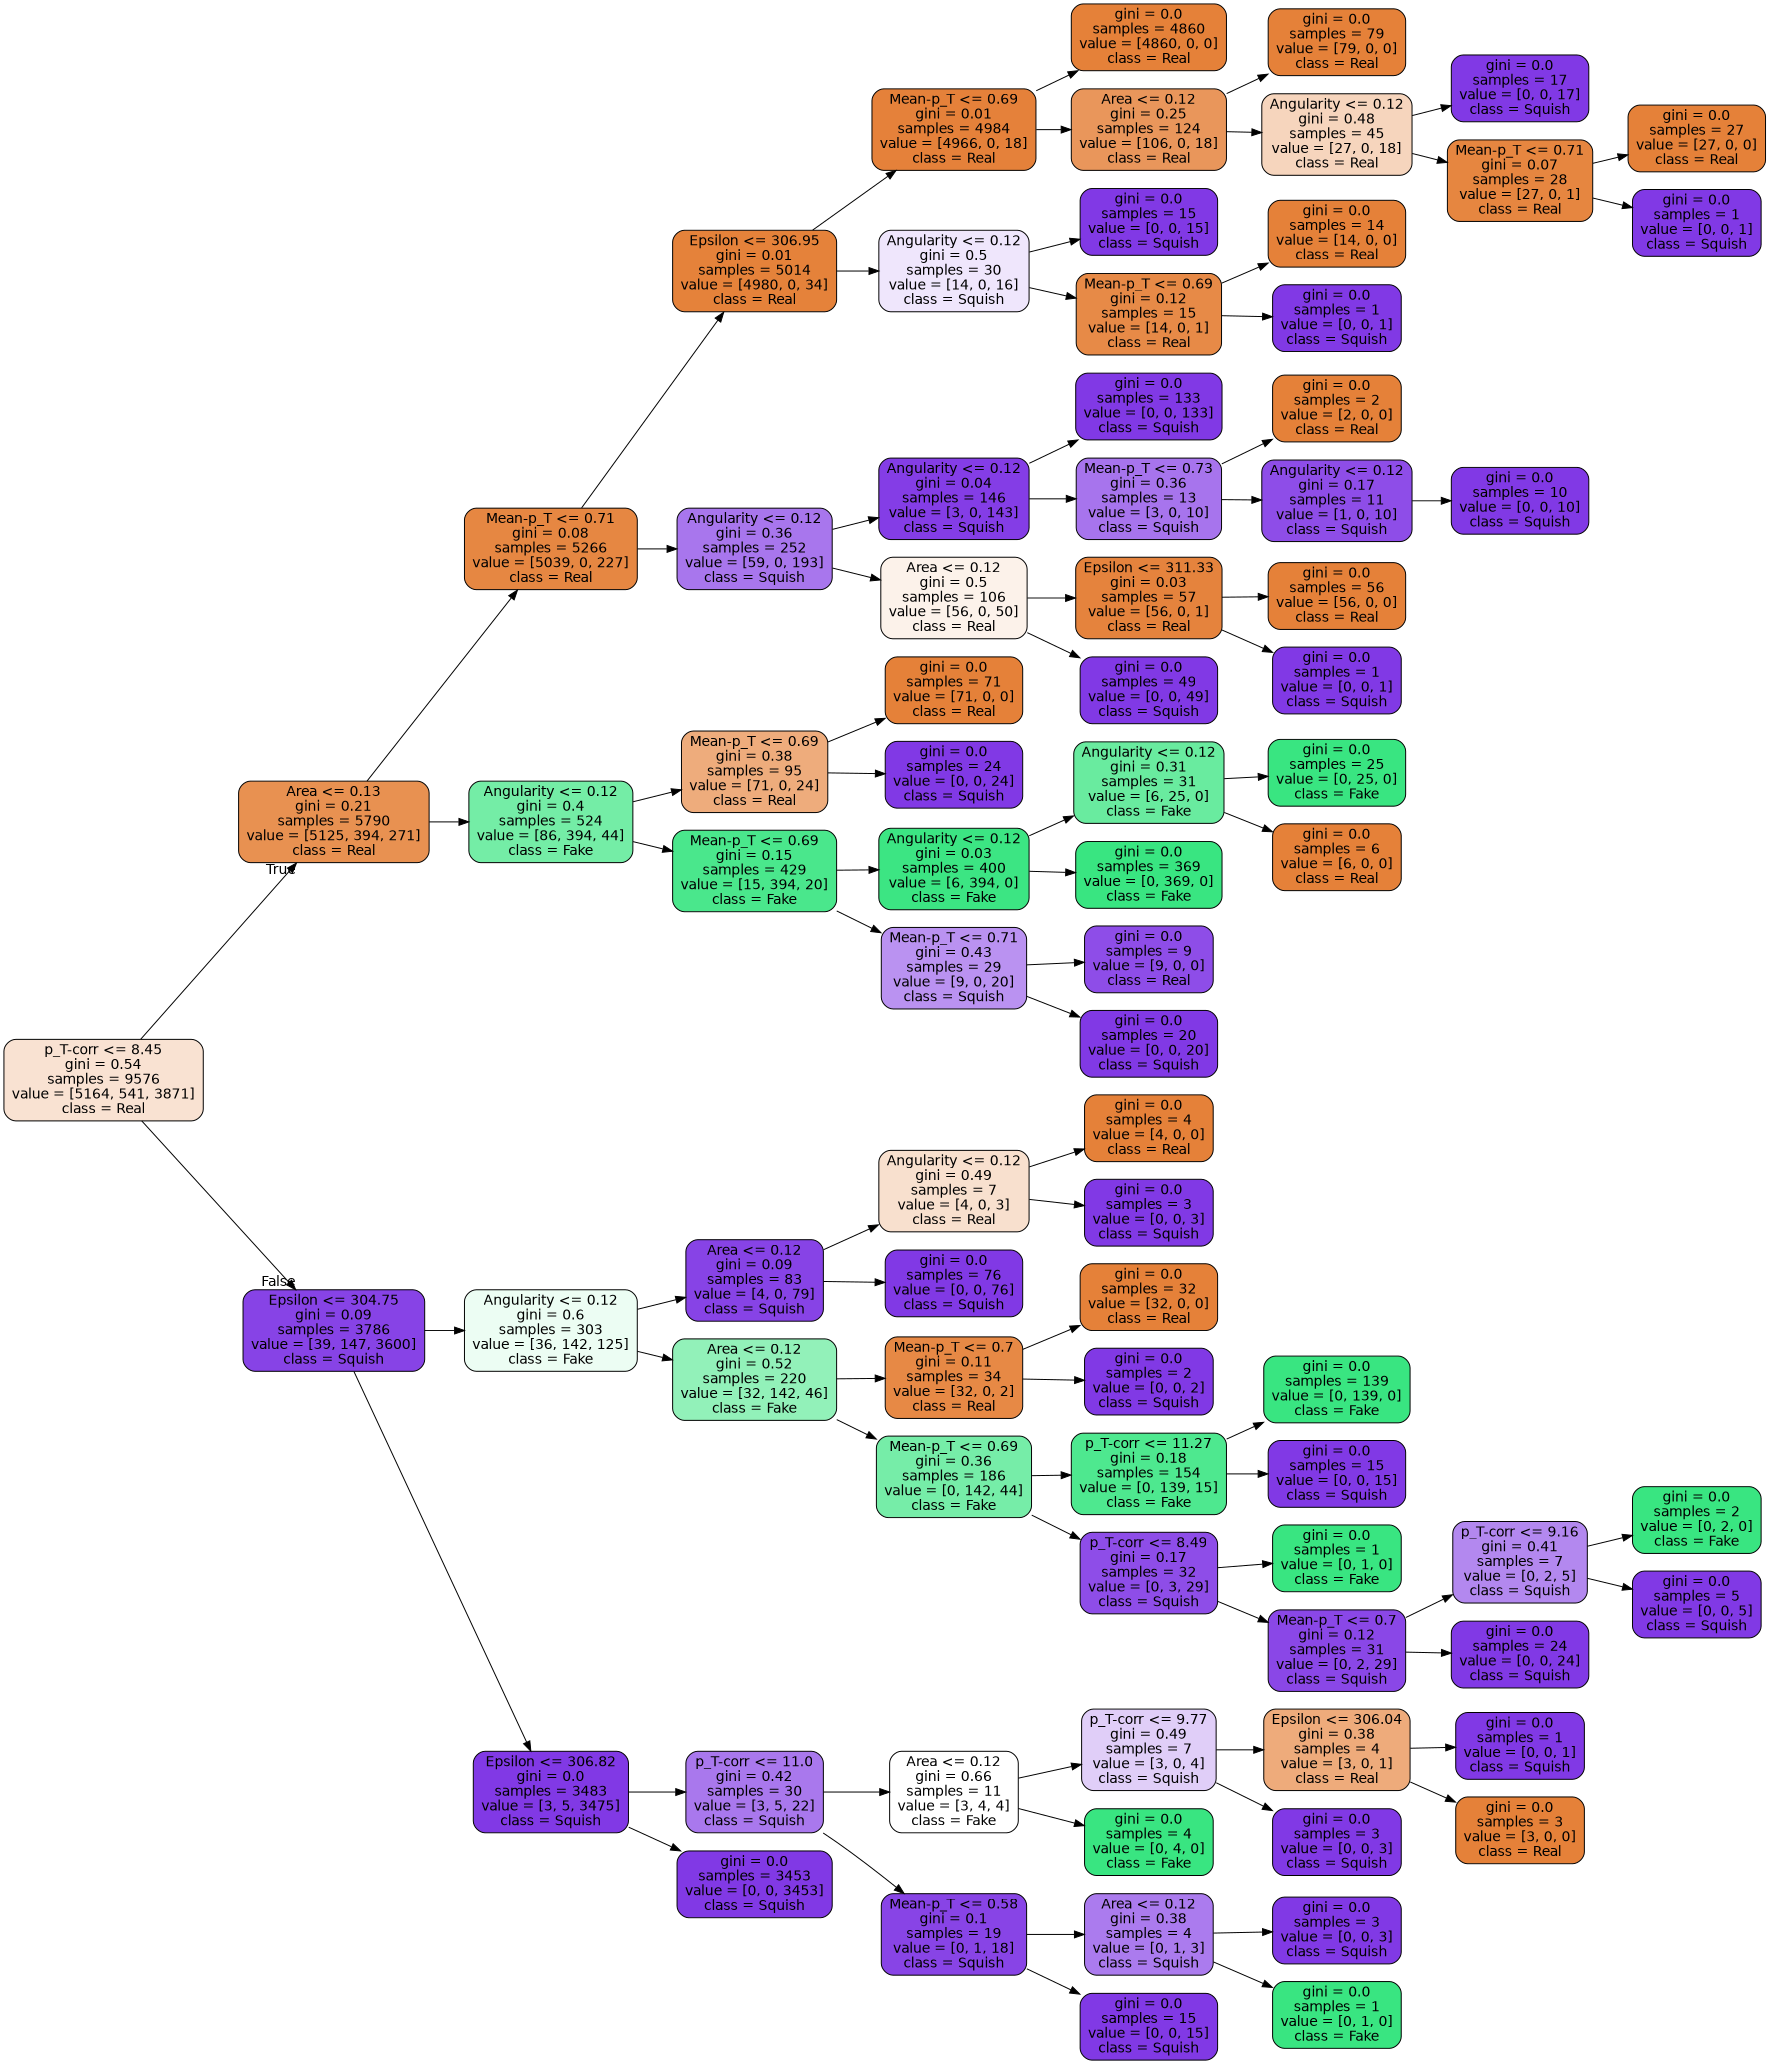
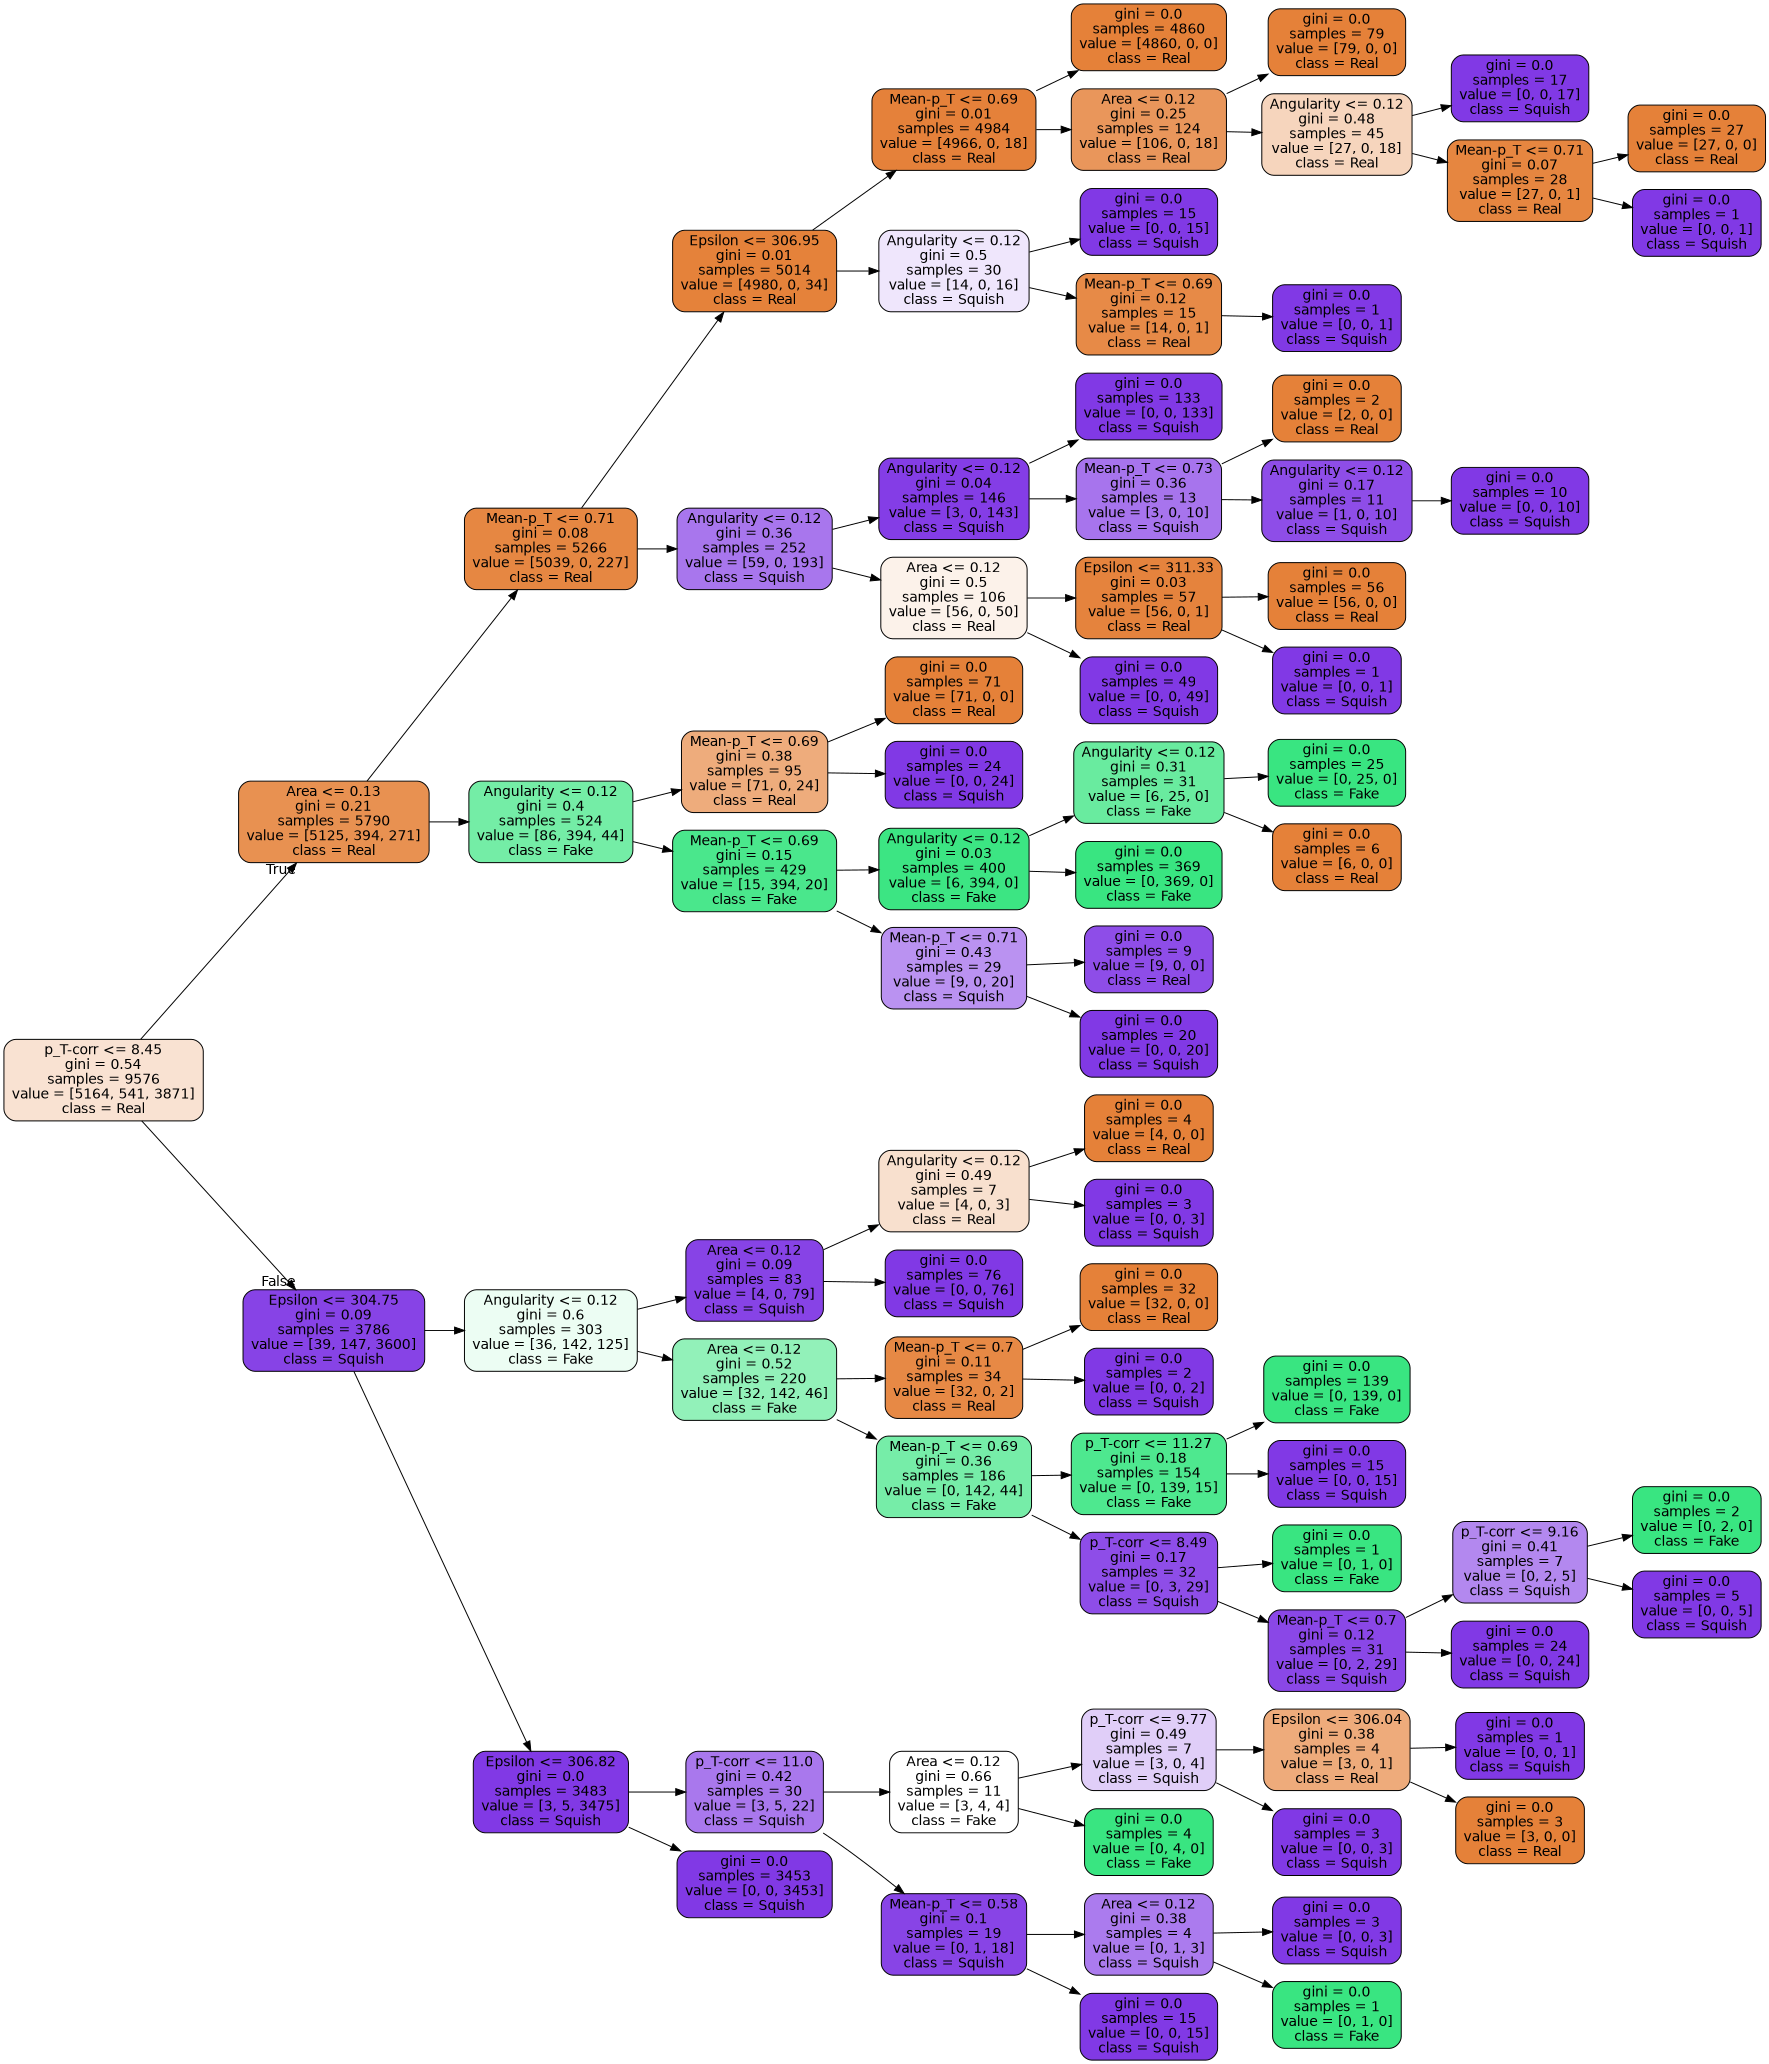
(1337, 234) -> none
